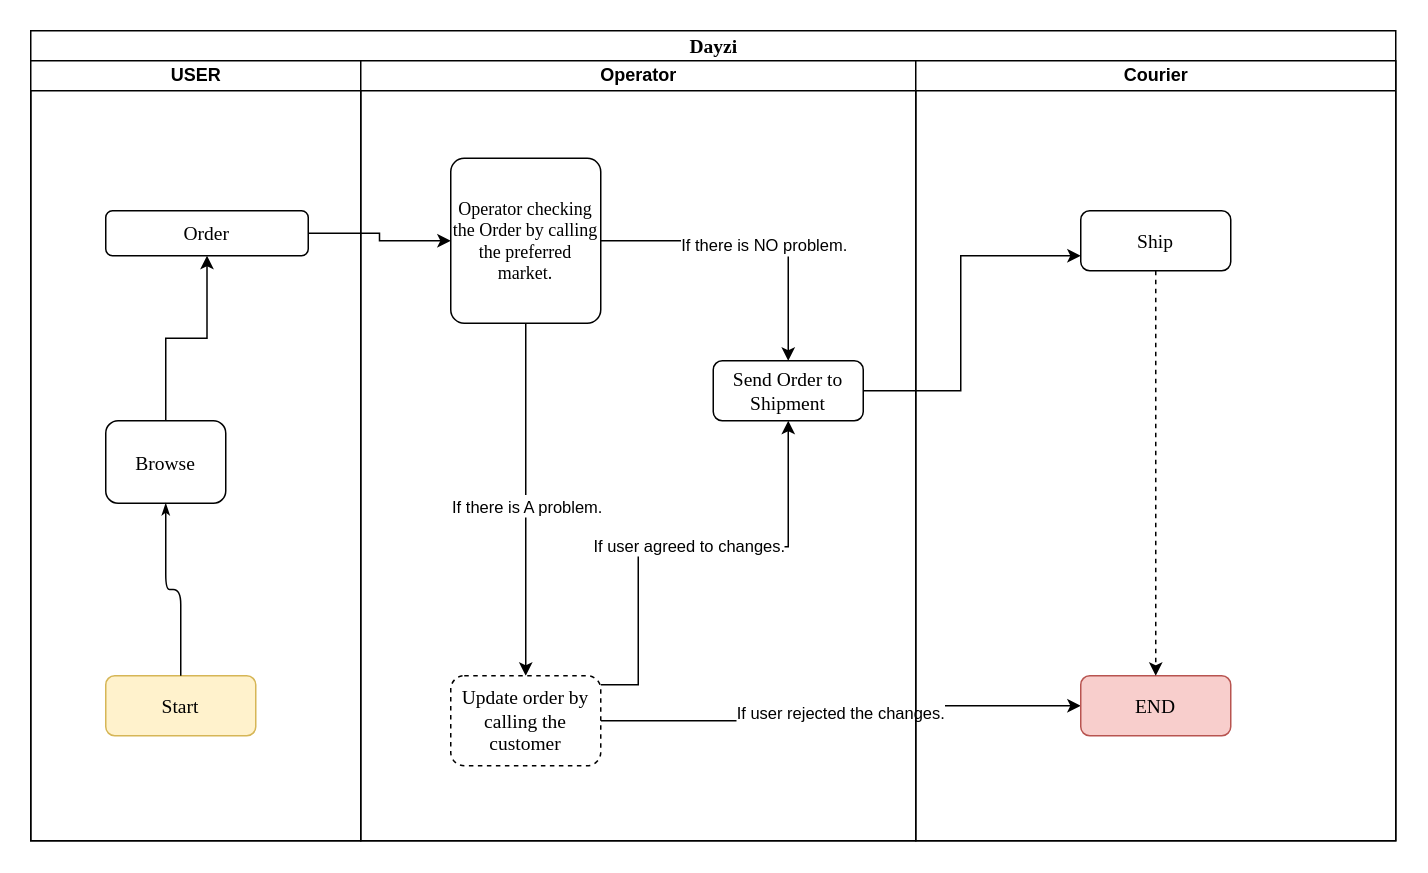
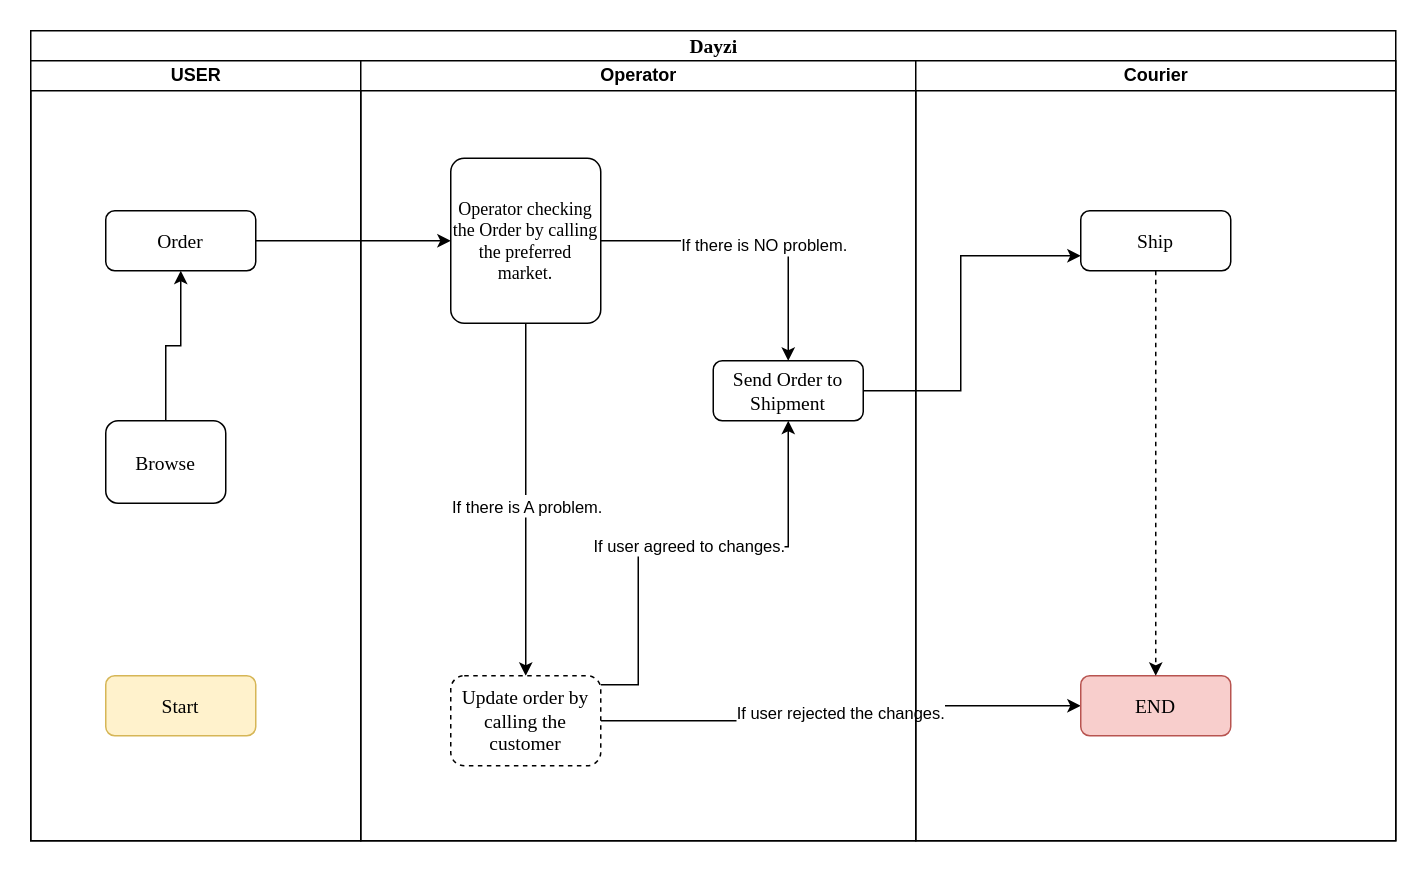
(207, 233) -> (181, 241)
(178, 592) -> none
